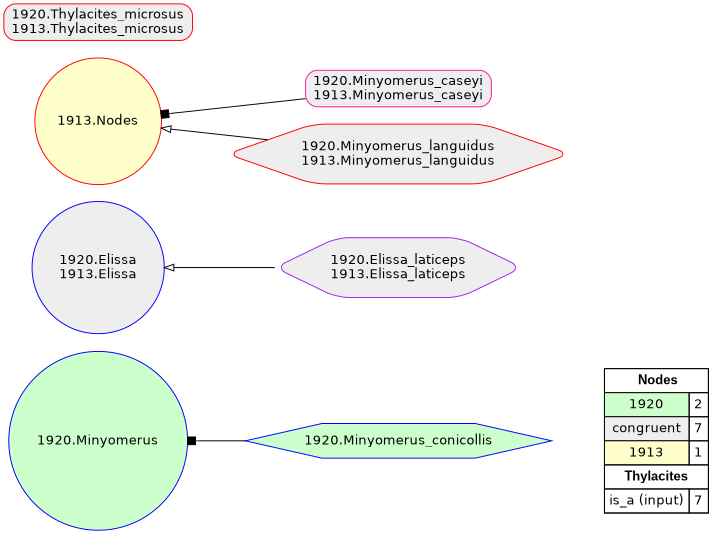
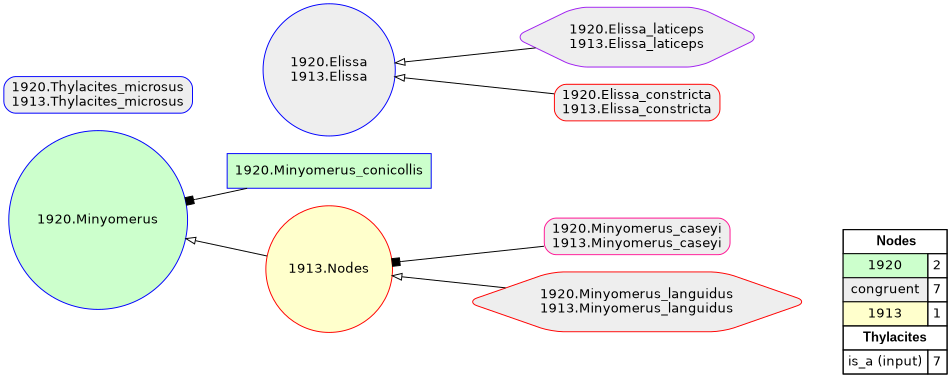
(98, 22) -> (98, 95)
none -> (637, 103)
none -> (231, 248)
(398, 441) -> (329, 171)
